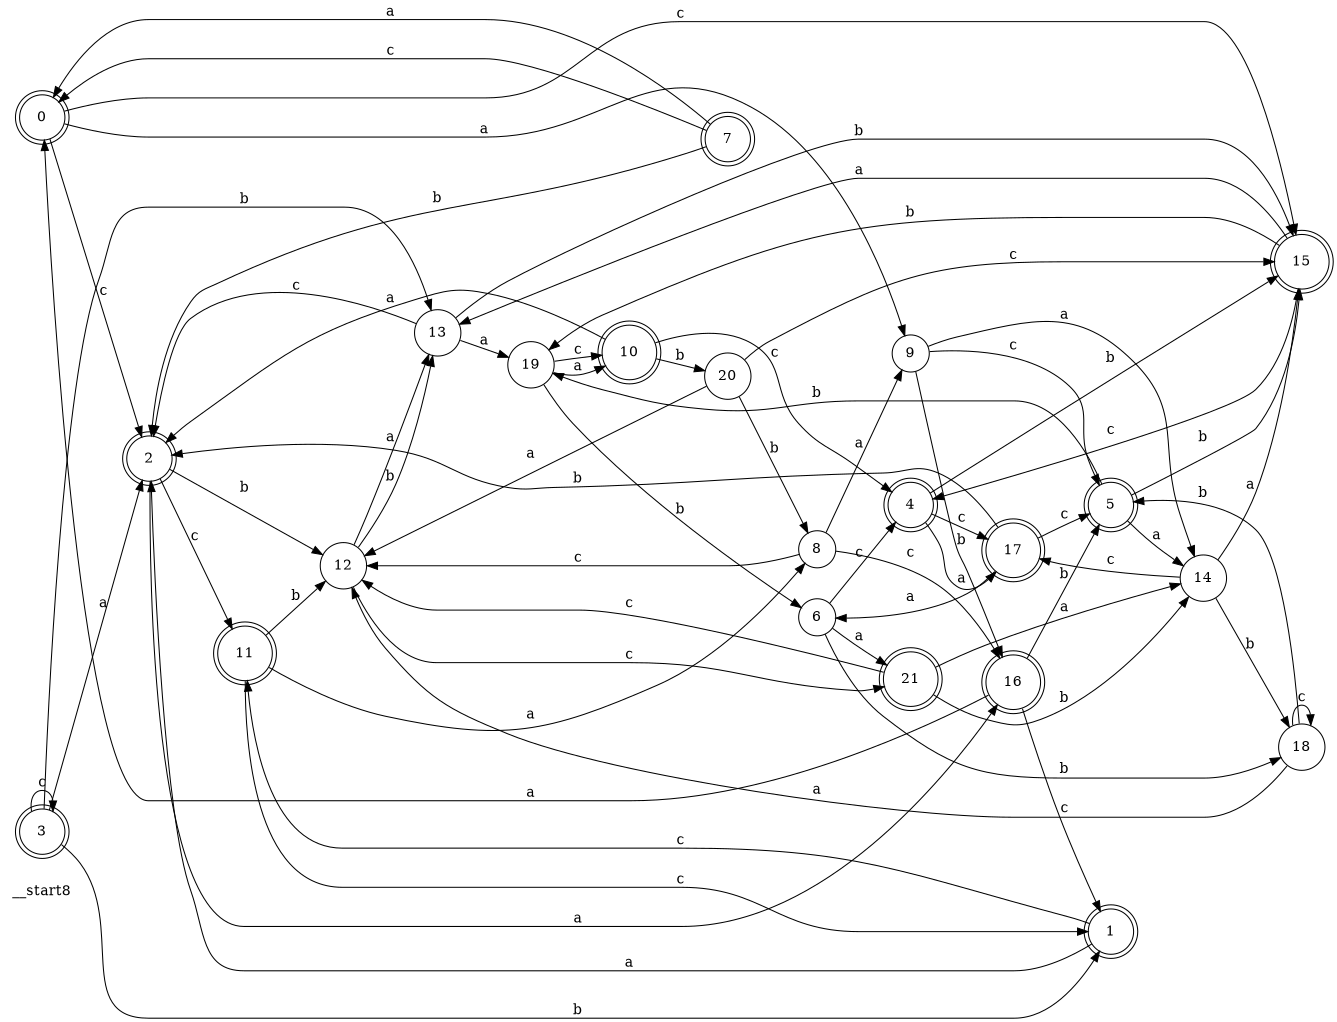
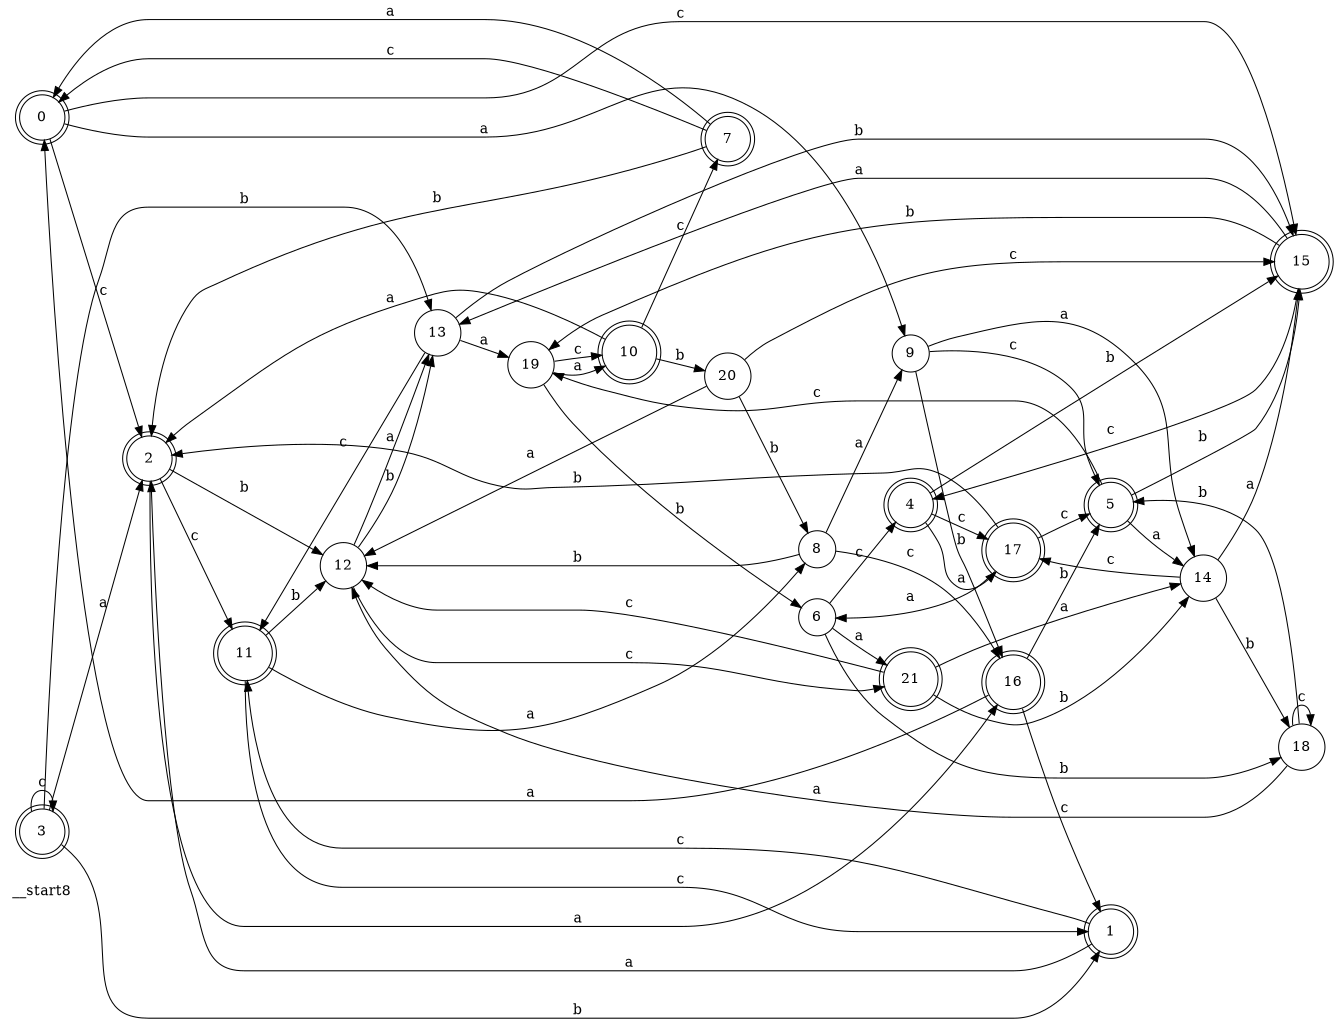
(246, 296) -> (345, 487)
(779, 384) -> (677, 248)
(817, 393) -> (817, 393)
(578, 558) -> (578, 558)
